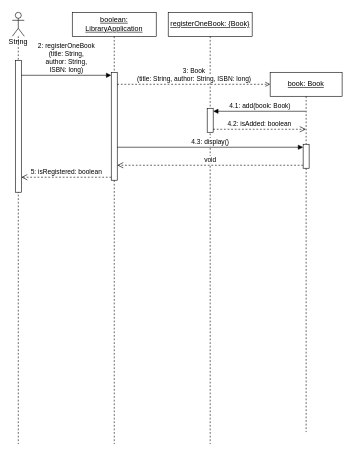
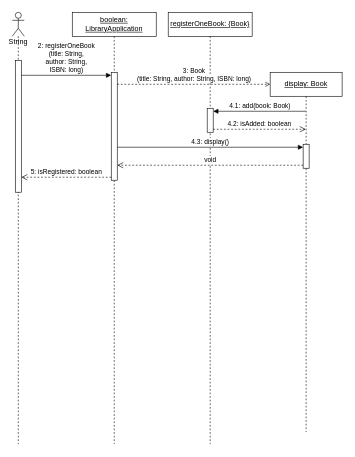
(306, 84) -> (306, 84)
